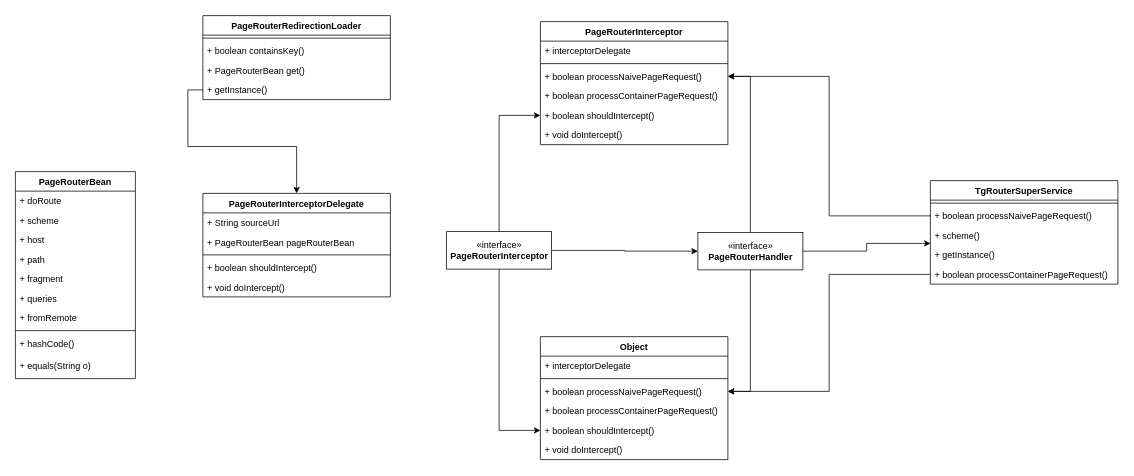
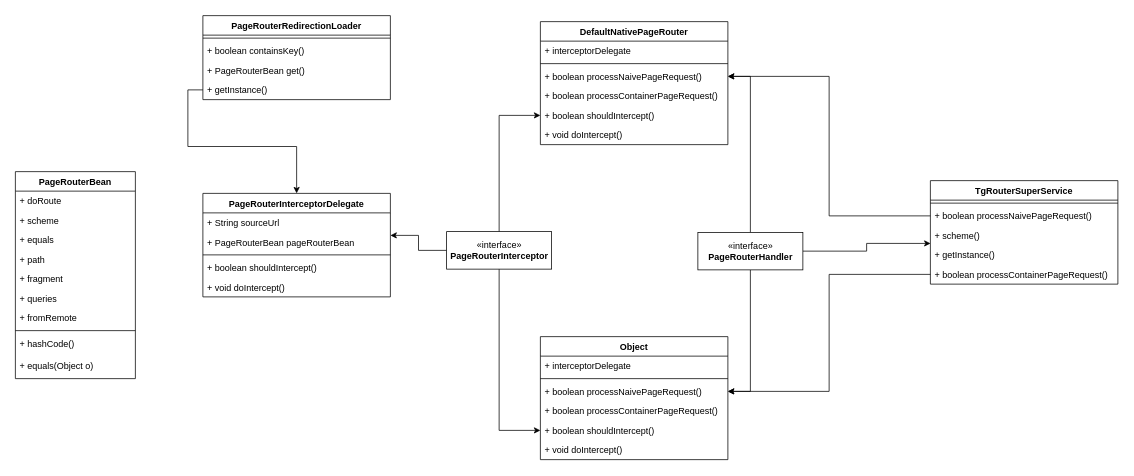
(634, 32) -> (634, 32)
(33, 240) -> (37, 240)
(589, 250) -> (419, 245)
(60, 366) -> (61, 366)
